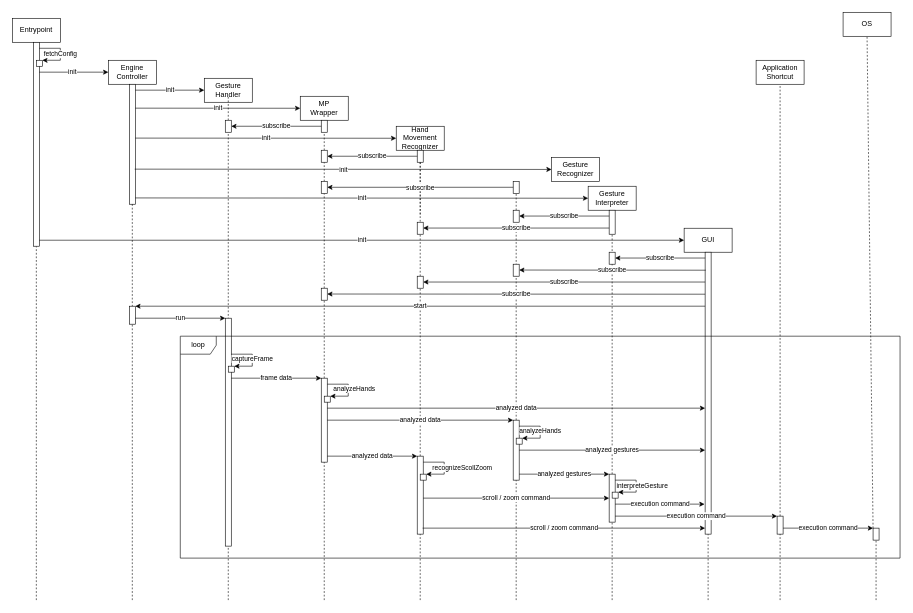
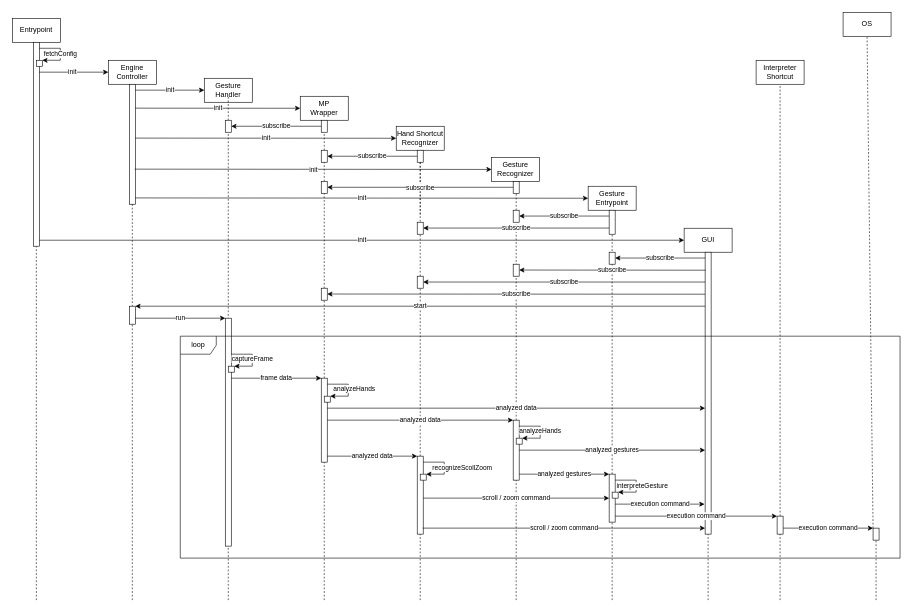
(780, 72) -> (780, 72)
(420, 138) -> (420, 138)
(576, 170) -> (516, 170)
(612, 198) -> (612, 198)
